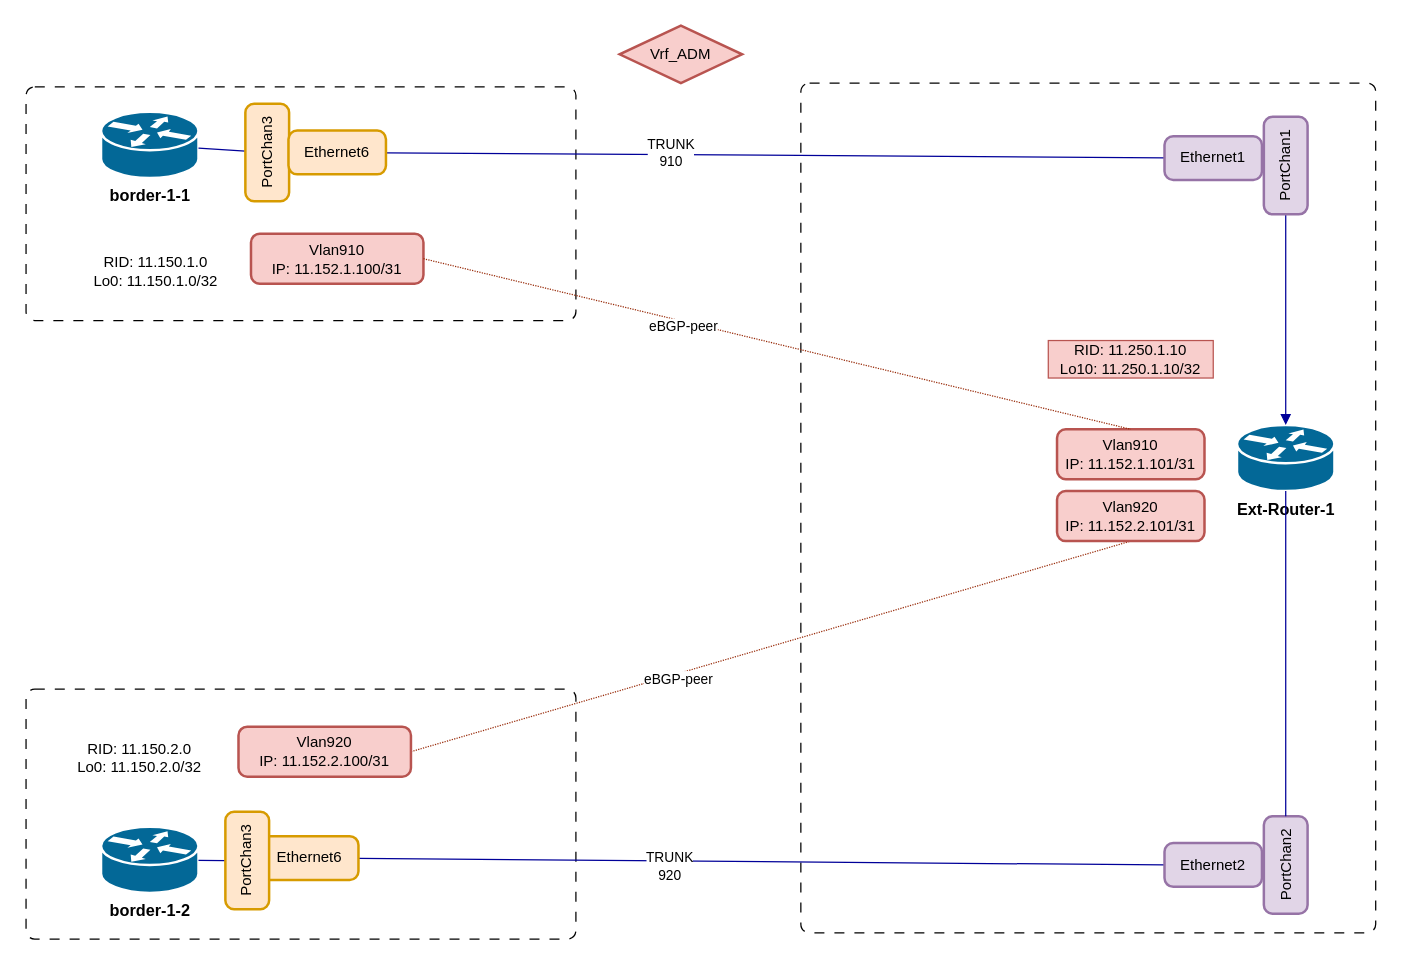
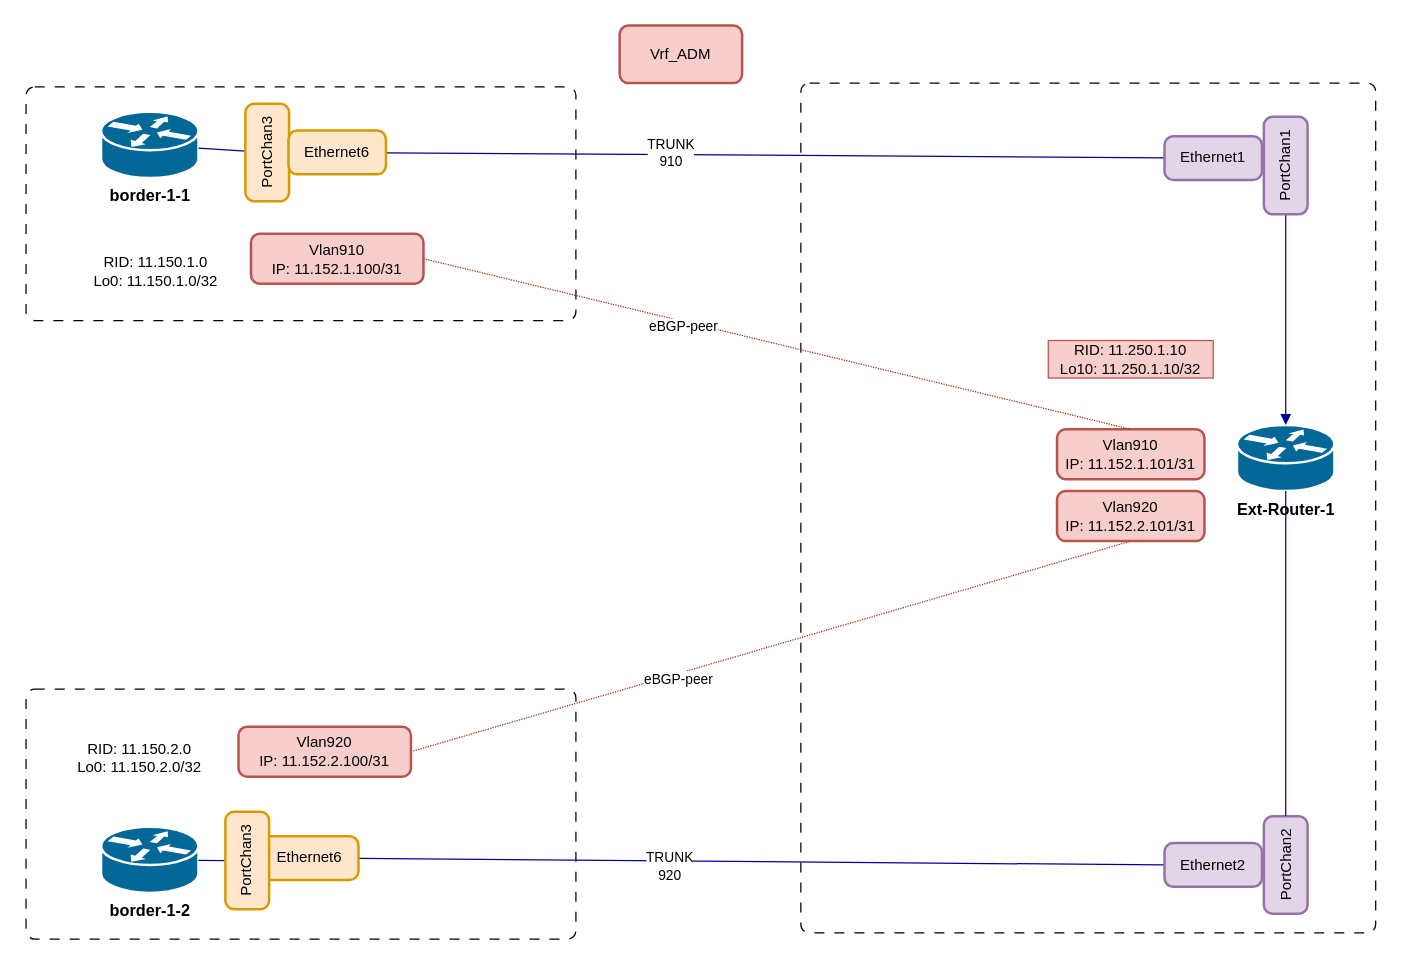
(681, 54) -> (681, 54)
